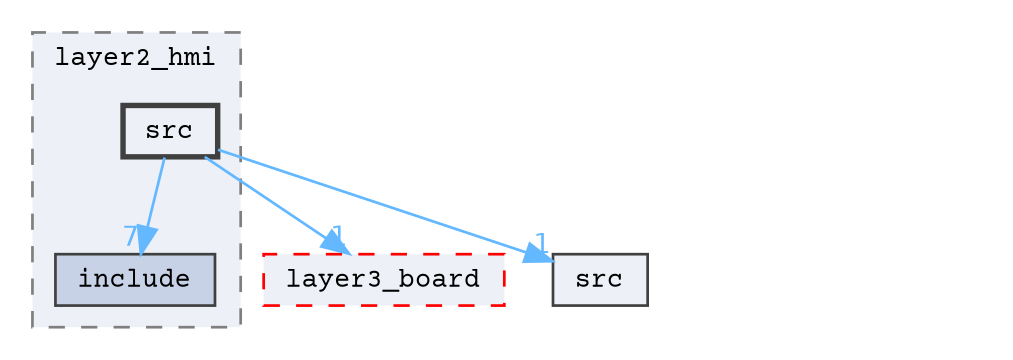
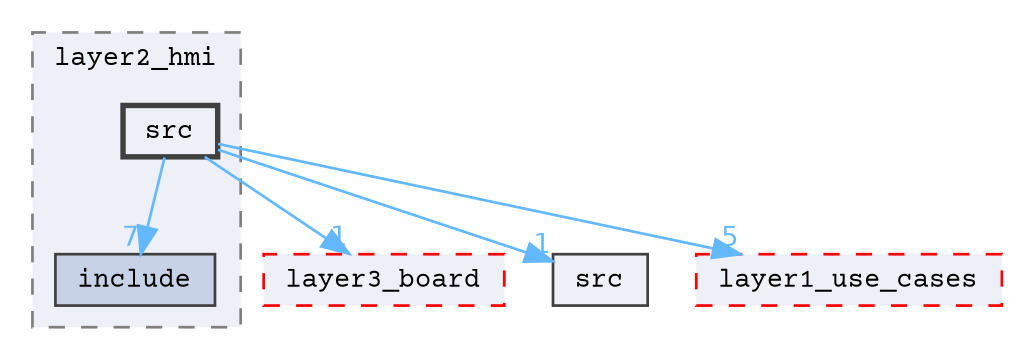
none -> (849, 280)
